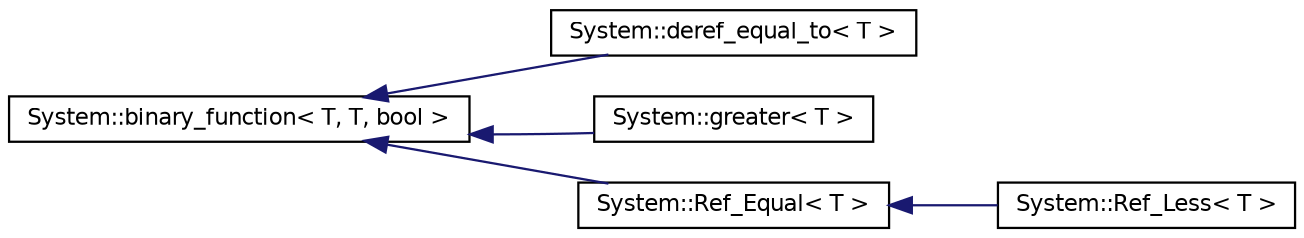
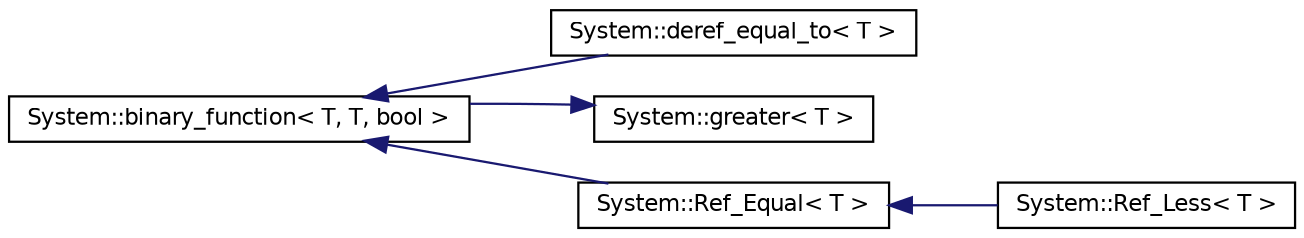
(543, 134) -> (521, 104)
